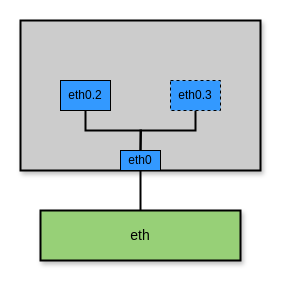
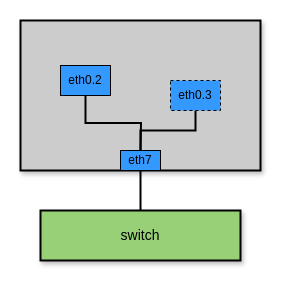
(86, 96) -> (86, 81)
(141, 161) -> (141, 161)
(141, 236) -> (141, 236)
